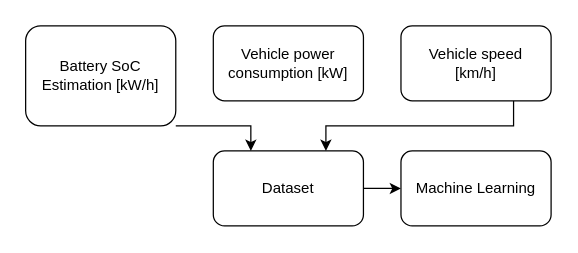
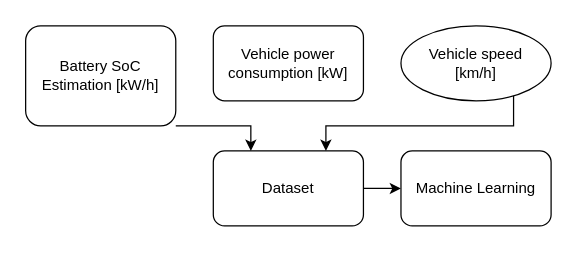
(476, 63) -> (476, 63)
